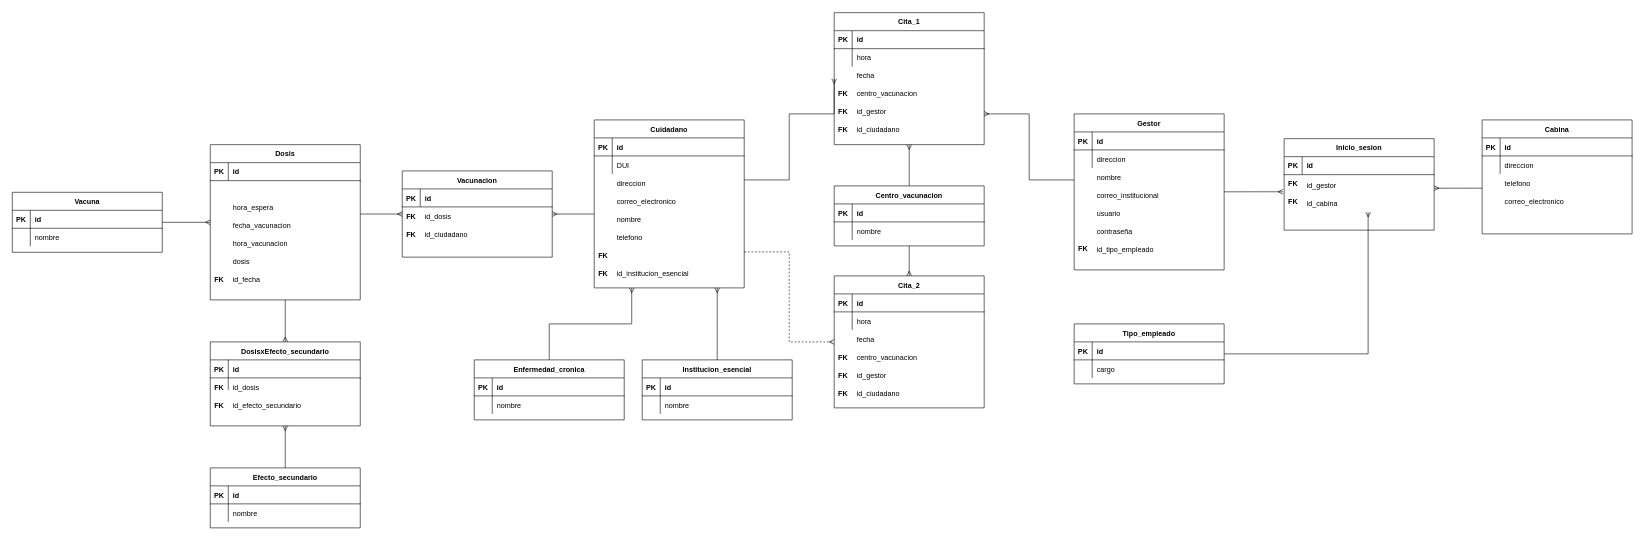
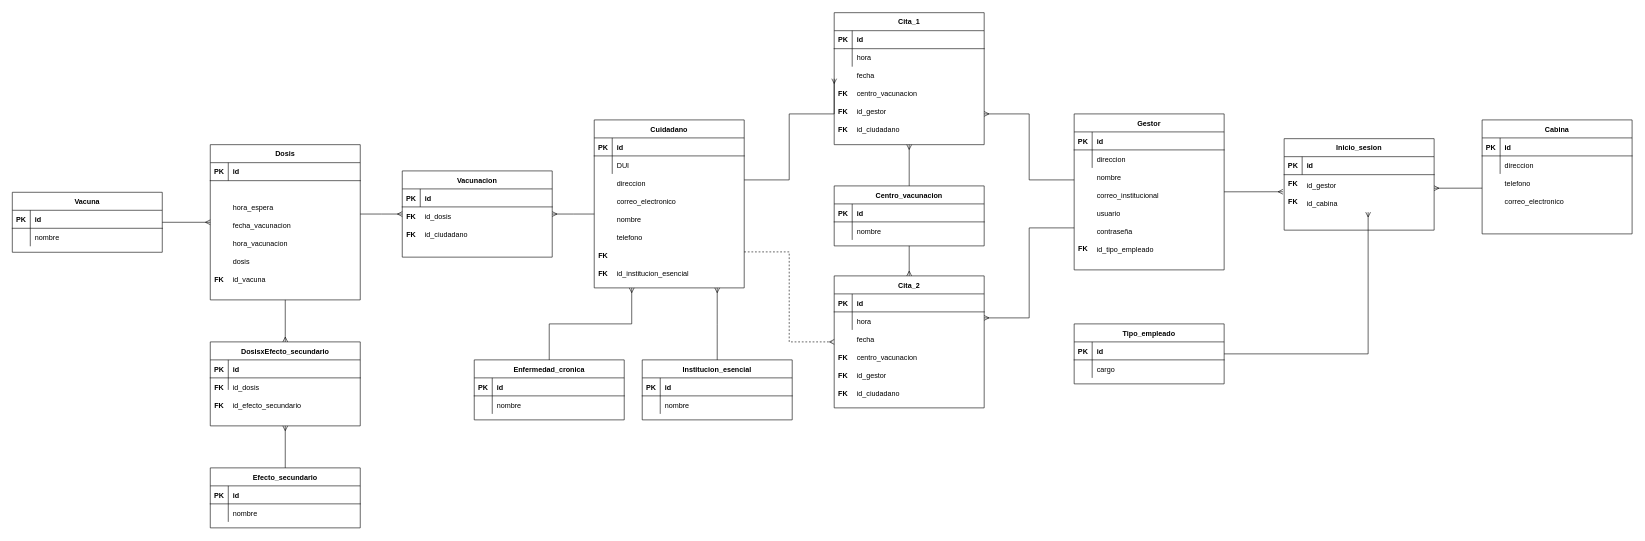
none -> (1029, 273)
(248, 279) -> (250, 279)
